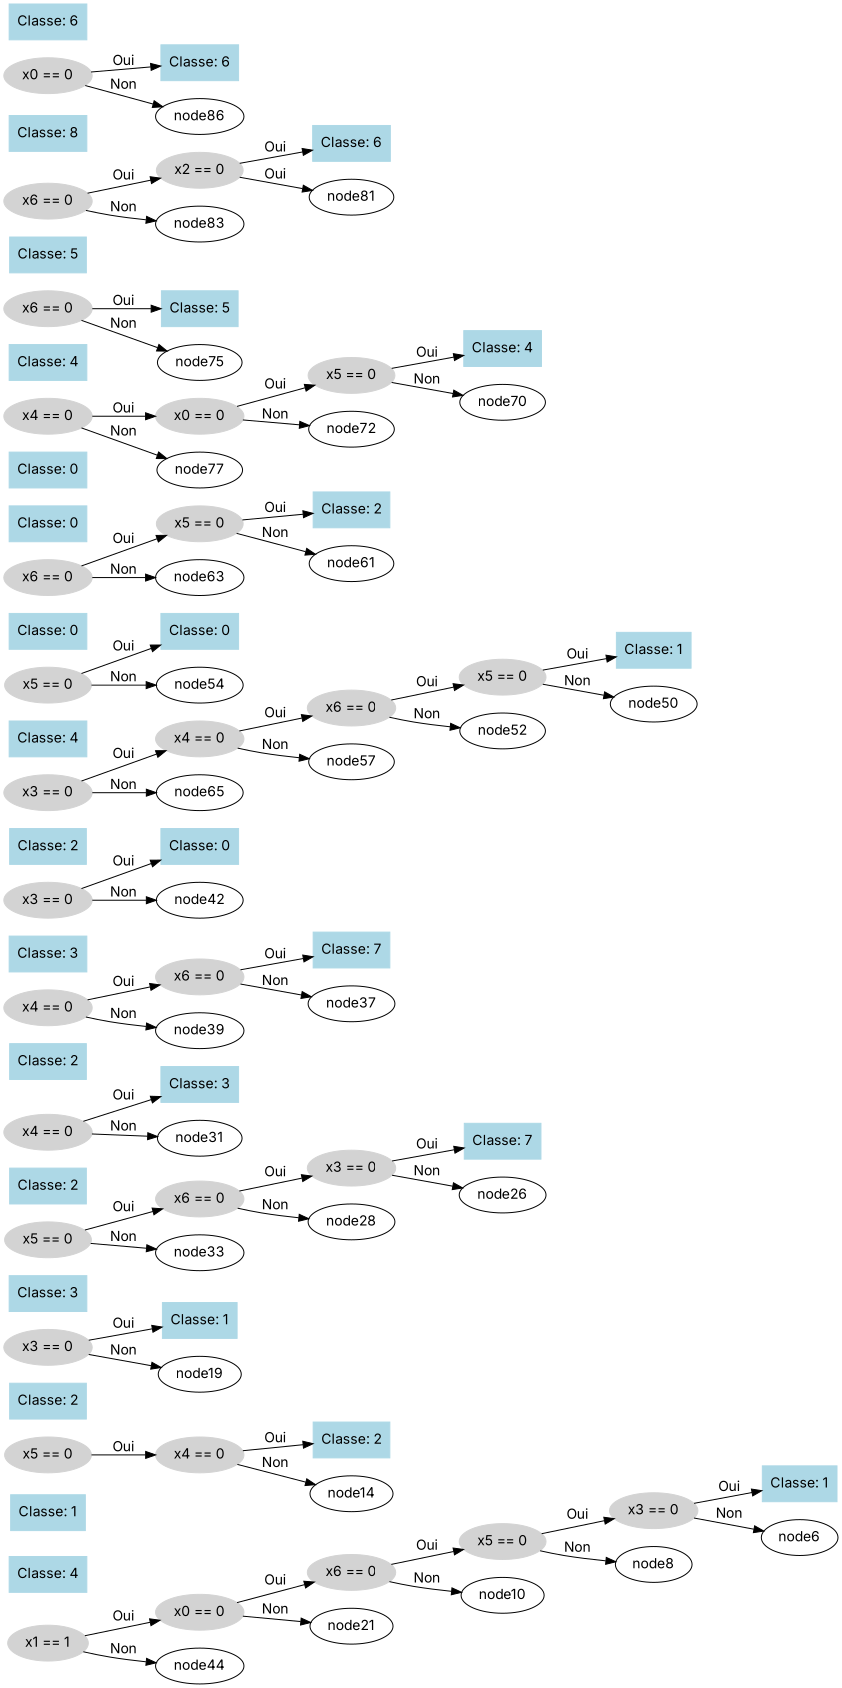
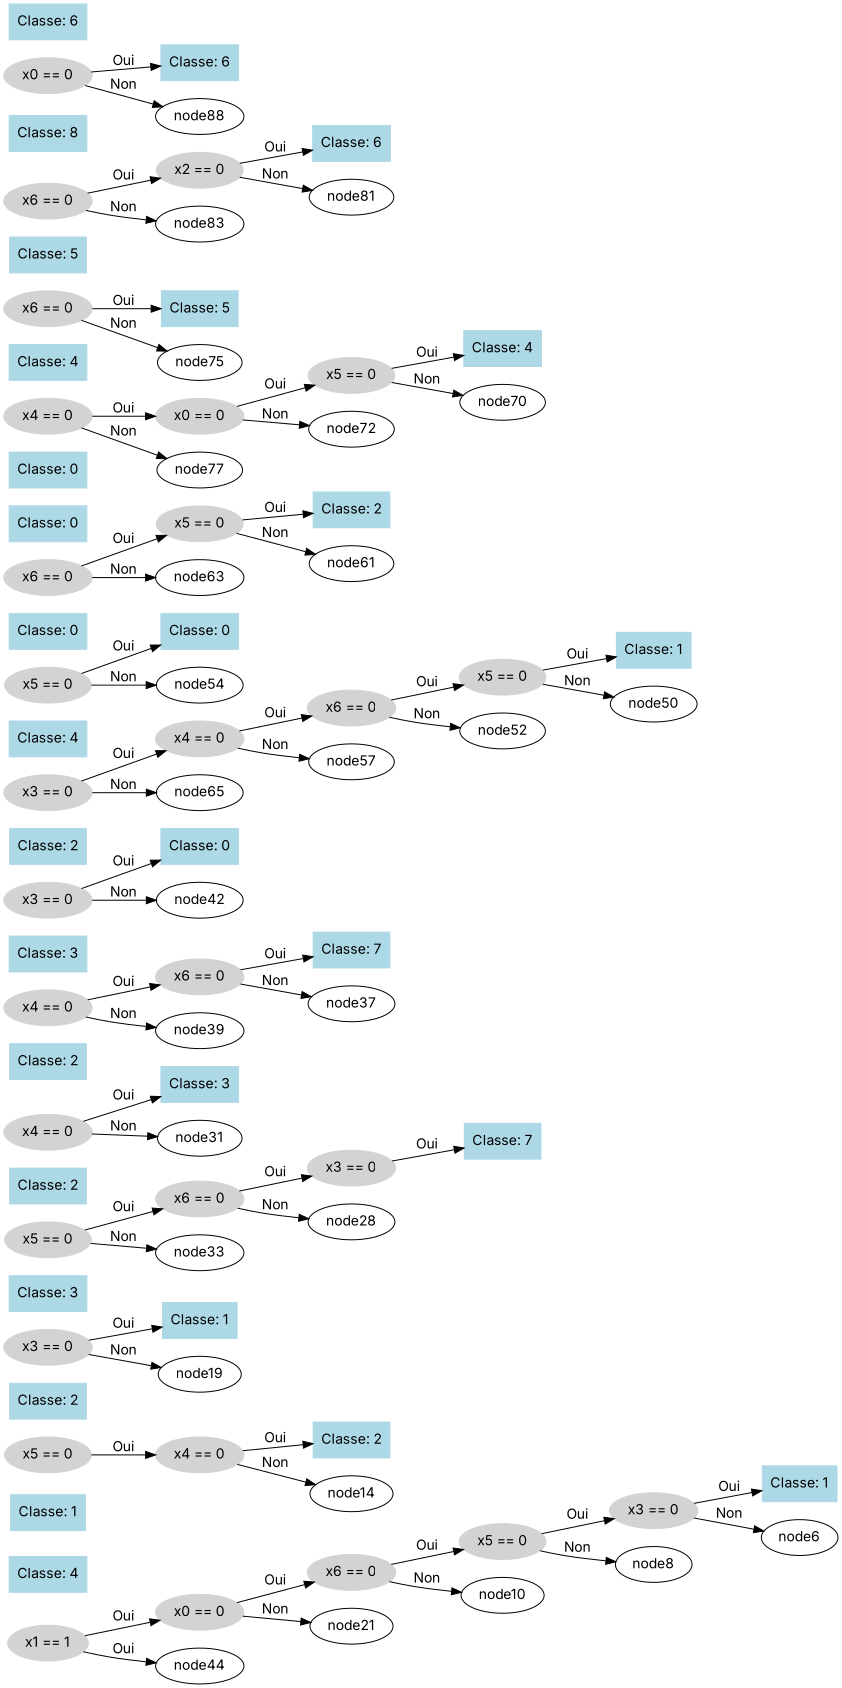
(200, 117) -> (200, 117)
(276, 175) -> (276, 175)
(503, 1195) -> none
(124, 1650) -> (124, 1650)
